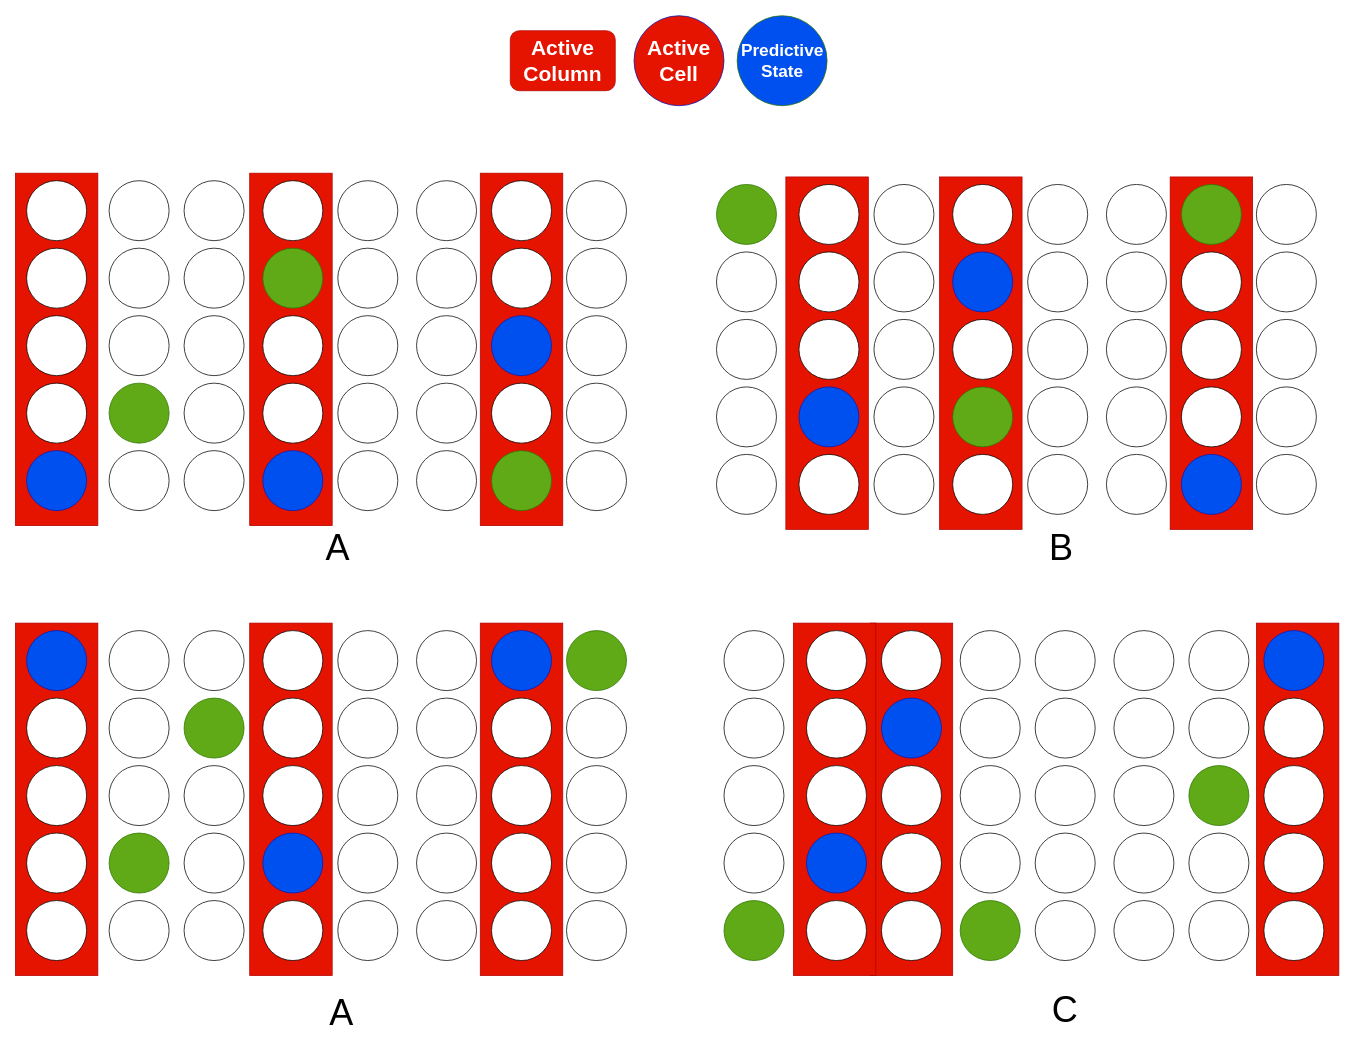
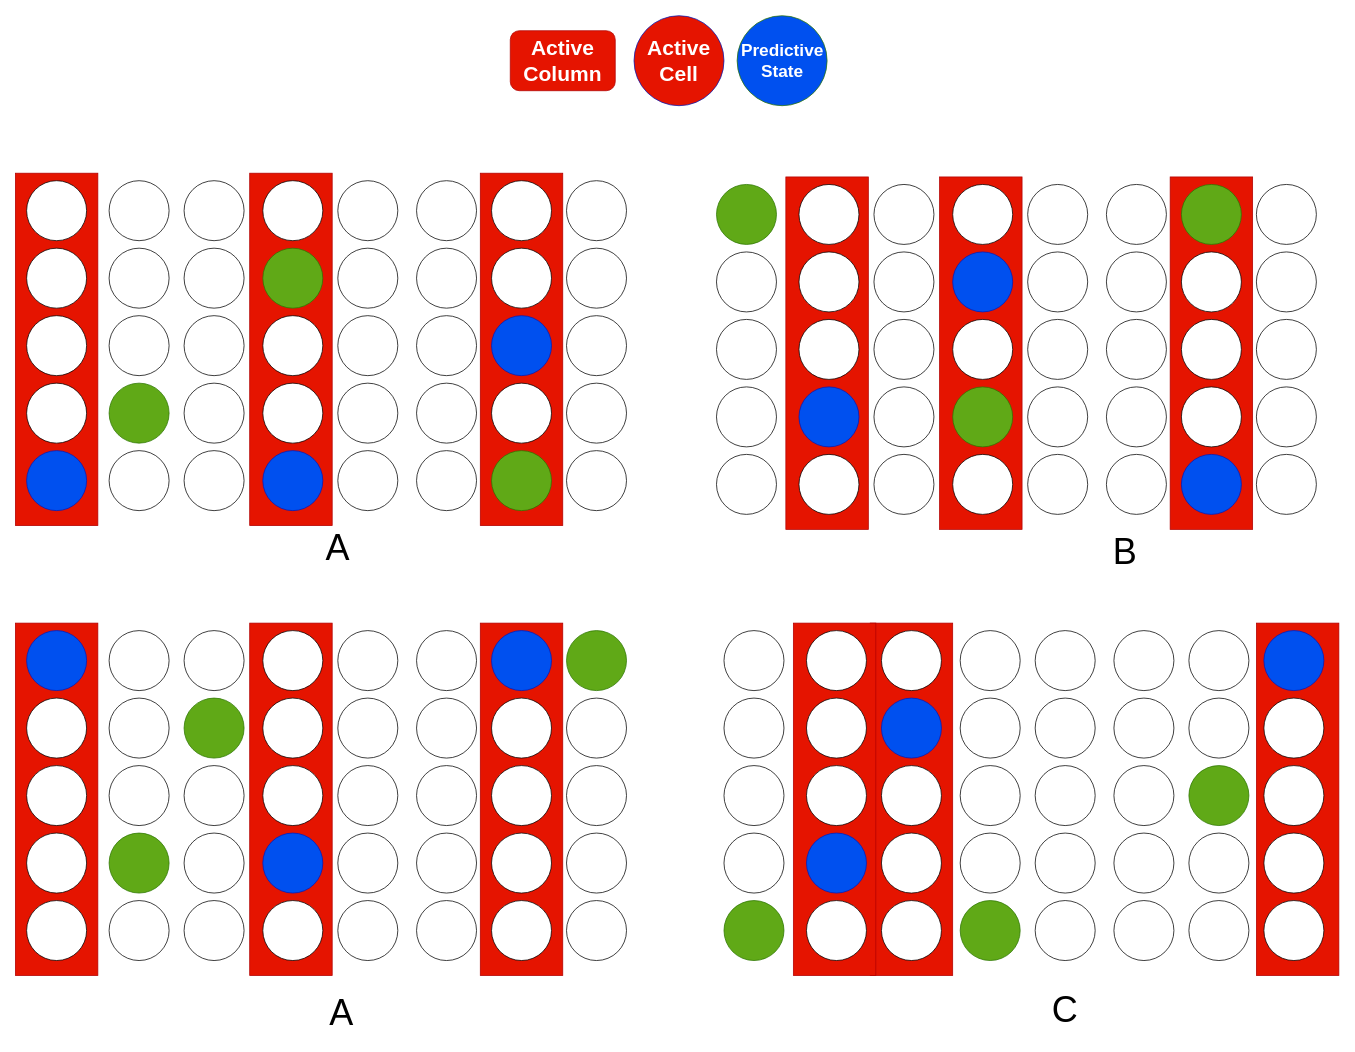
(1062, 548) -> (1125, 552)
